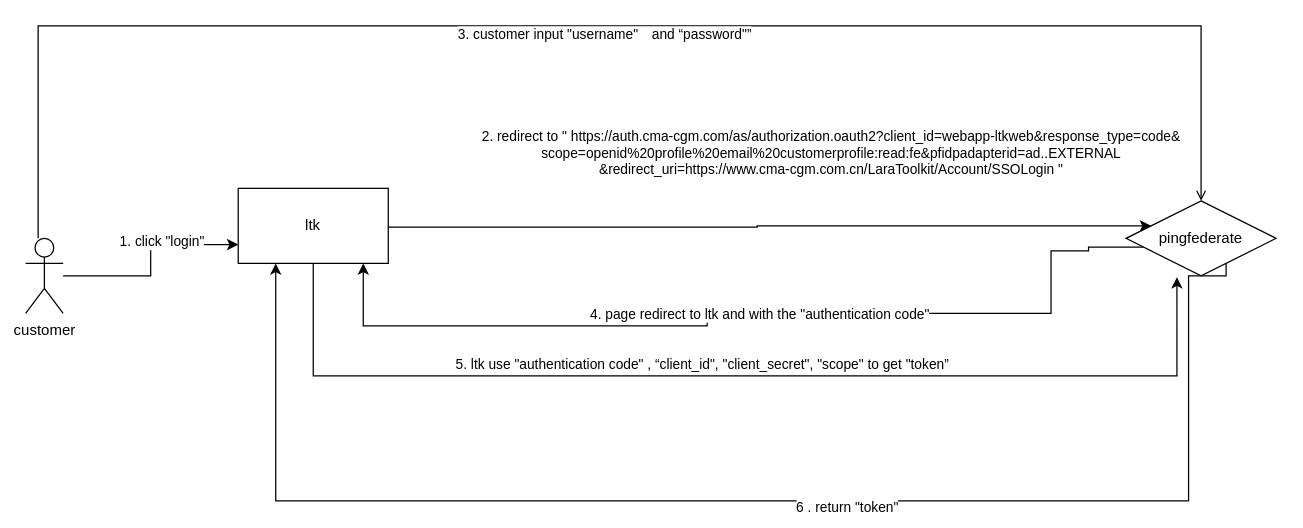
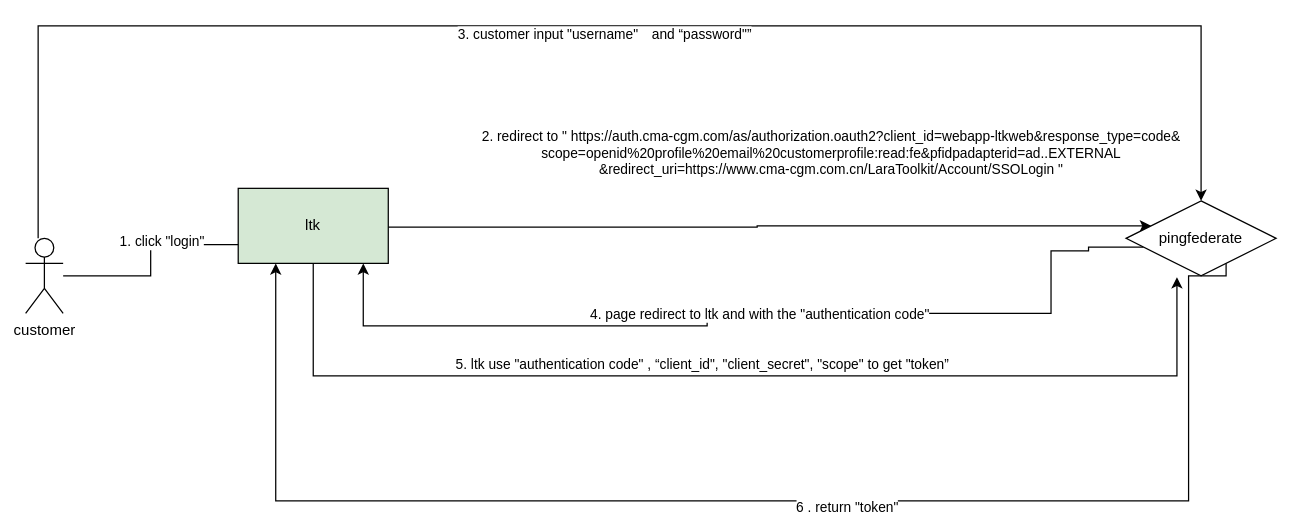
(1201, 192) -> (1201, 191)
(313, 226) -> (313, 226)
(228, 244) -> (231, 244)
